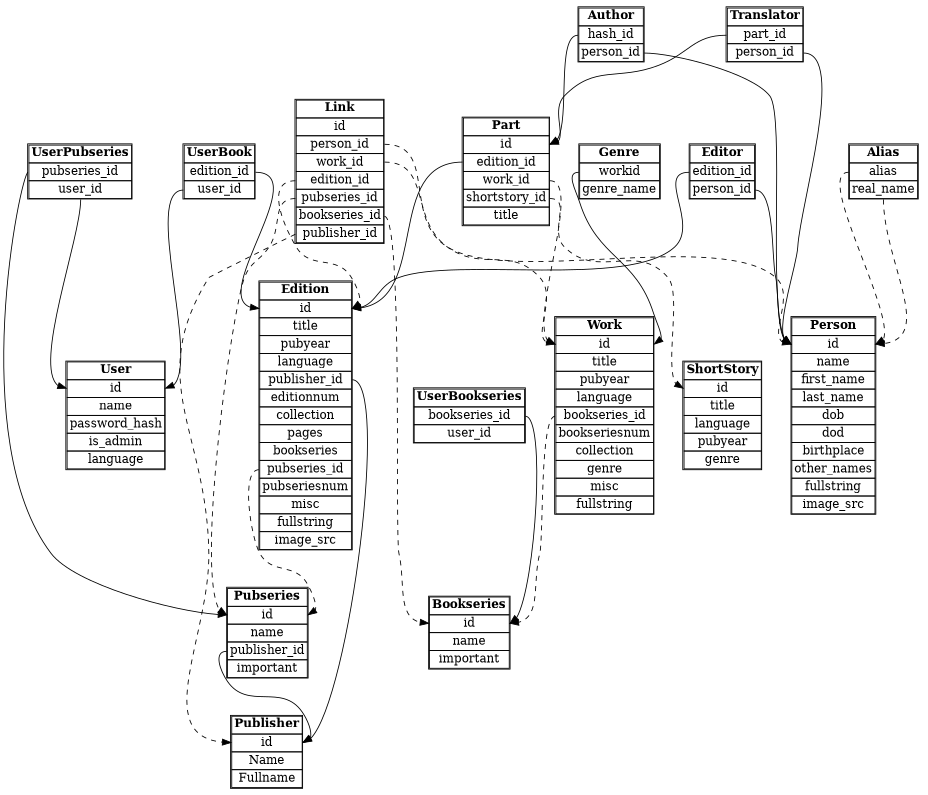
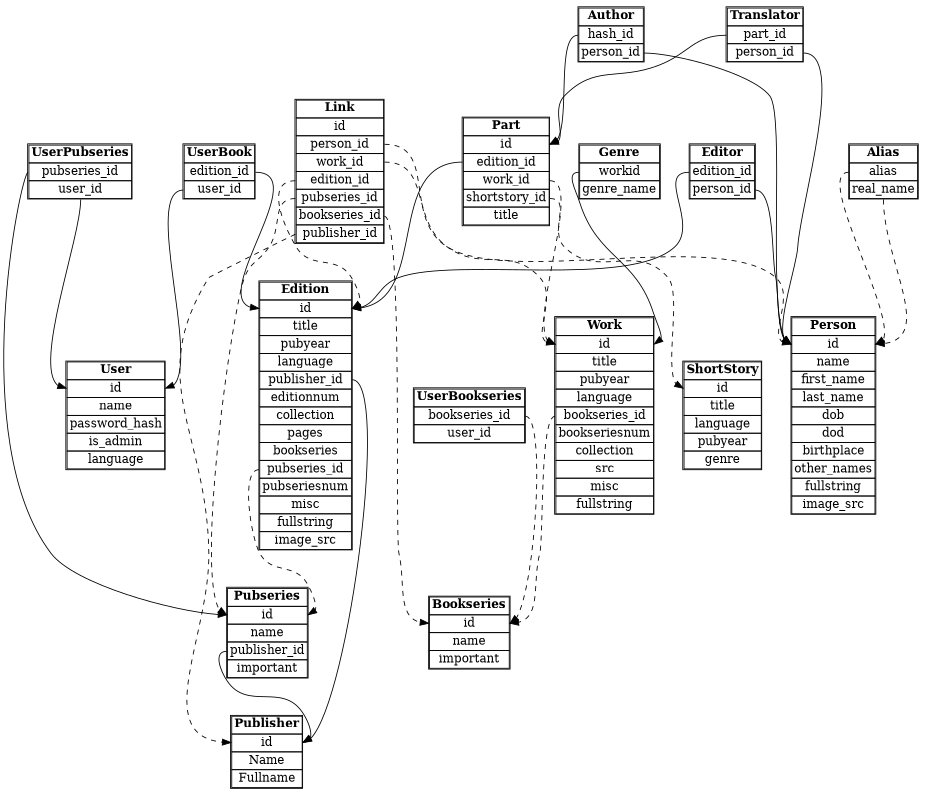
(605, 469) -> (605, 469)
(535, 517) -> (535, 517)
